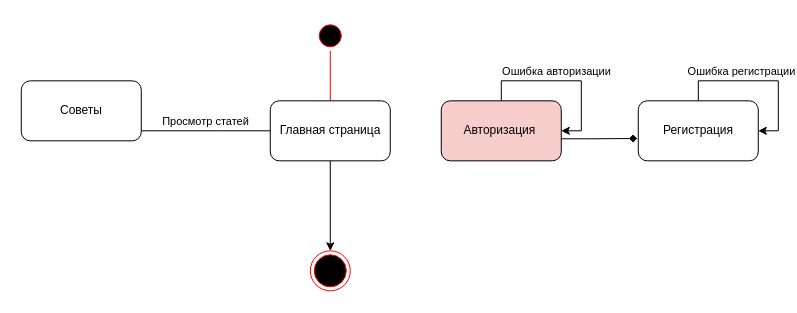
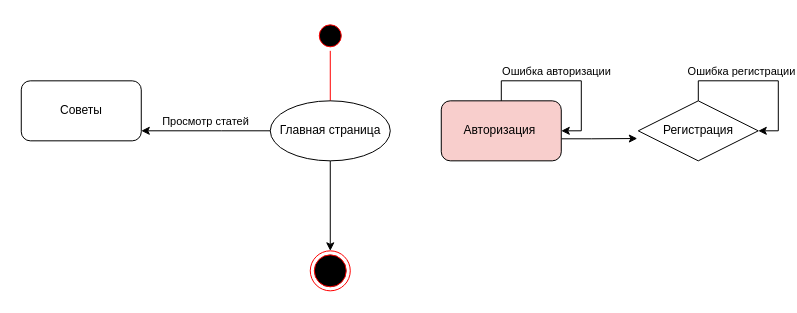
(146, 131) -> (150, 131)
(330, 131) -> (330, 131)
(698, 131) -> (698, 131)
(628, 139) -> (629, 139)
